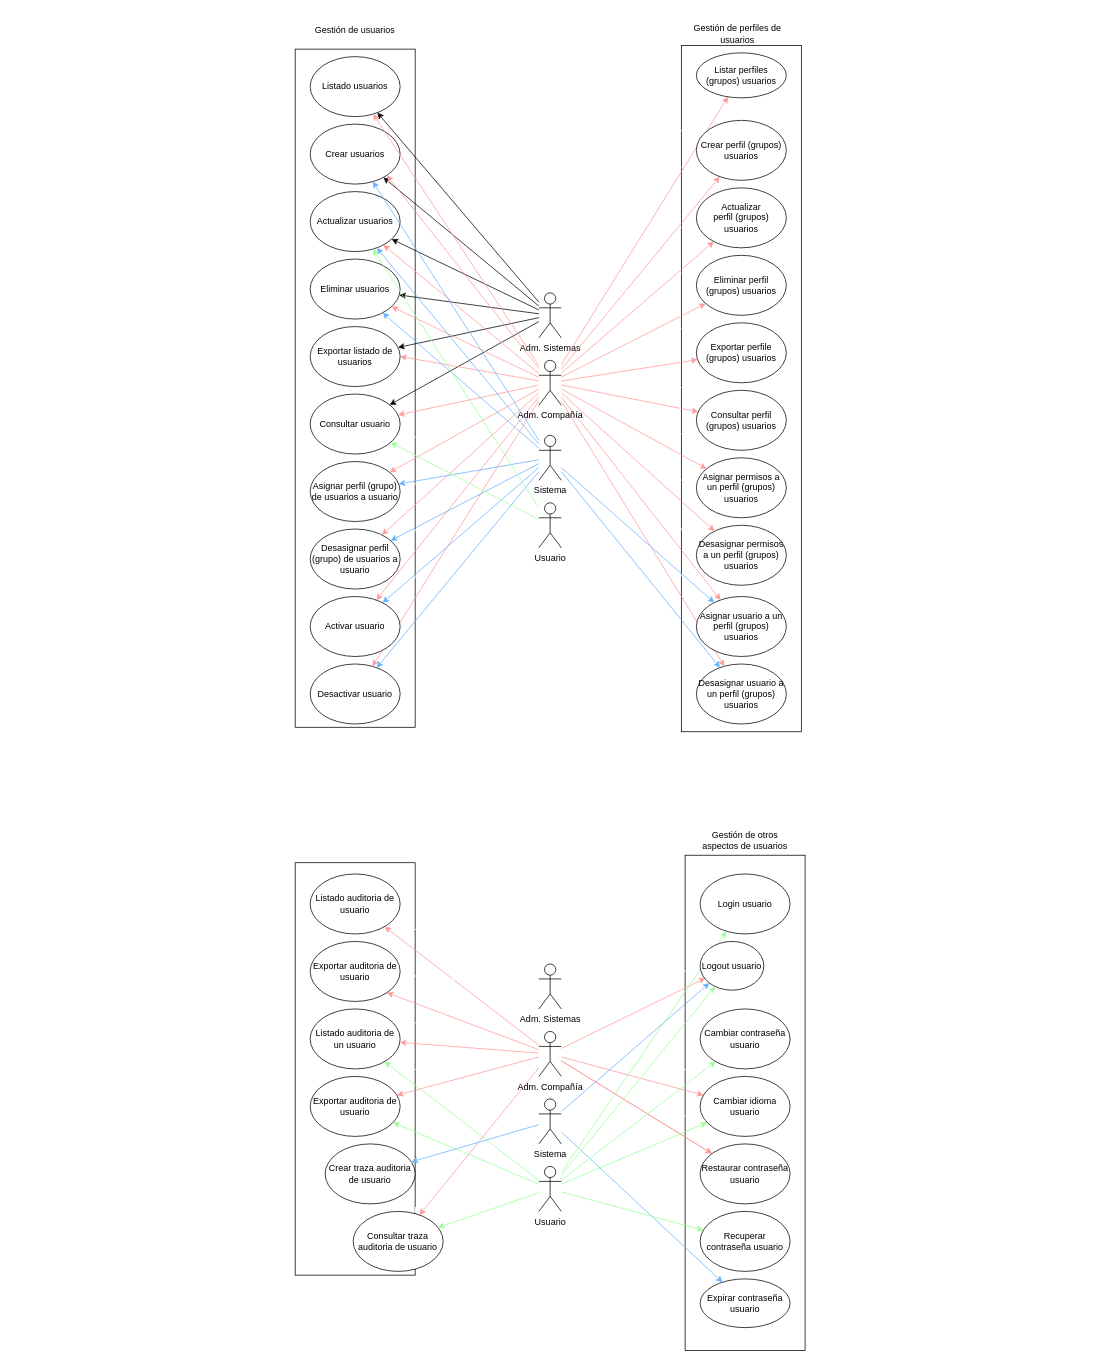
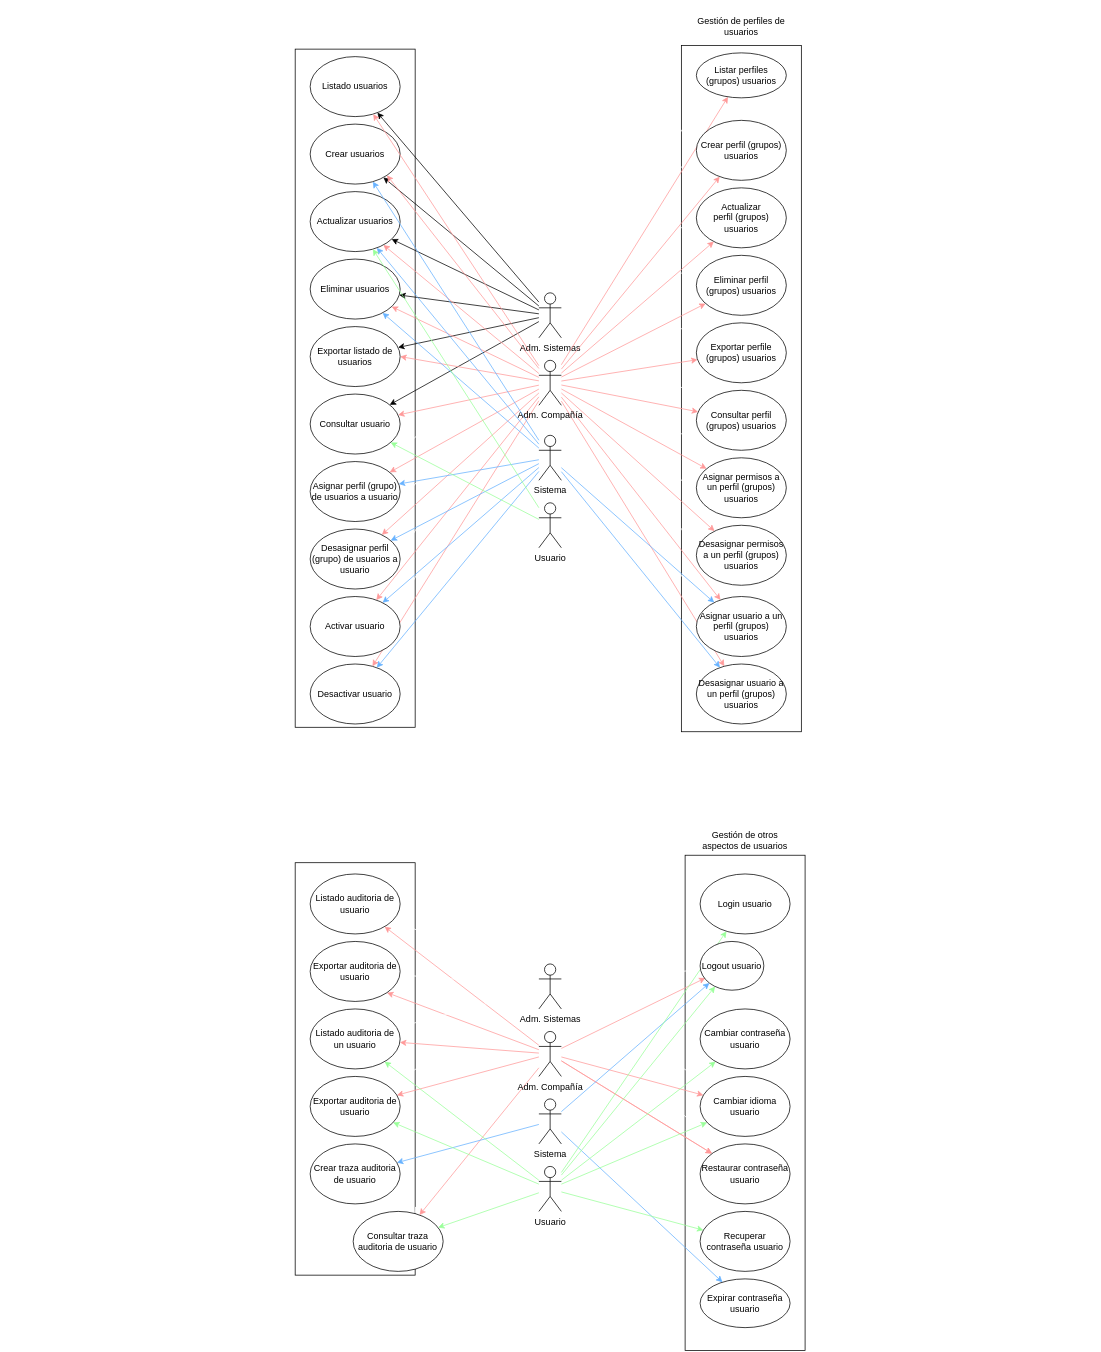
(355, 30) -> none
(738, 34) -> (741, 27)
(370, 1174) -> (355, 1174)
